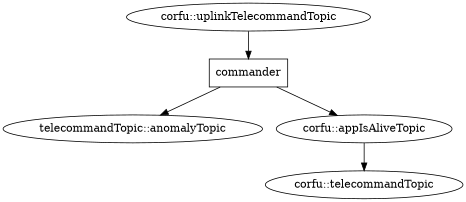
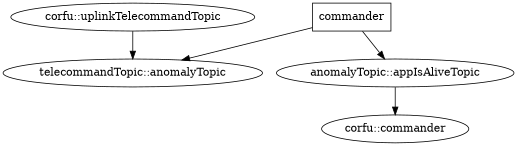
(248, 41) -> (133, 41)
(364, 129) -> (395, 73)
(364, 185) -> (395, 129)
